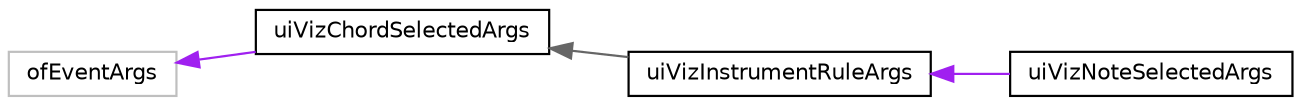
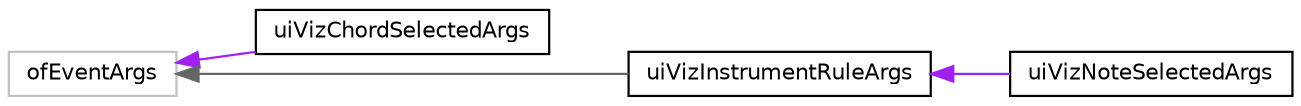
(600, 54) -> (414, 74)
